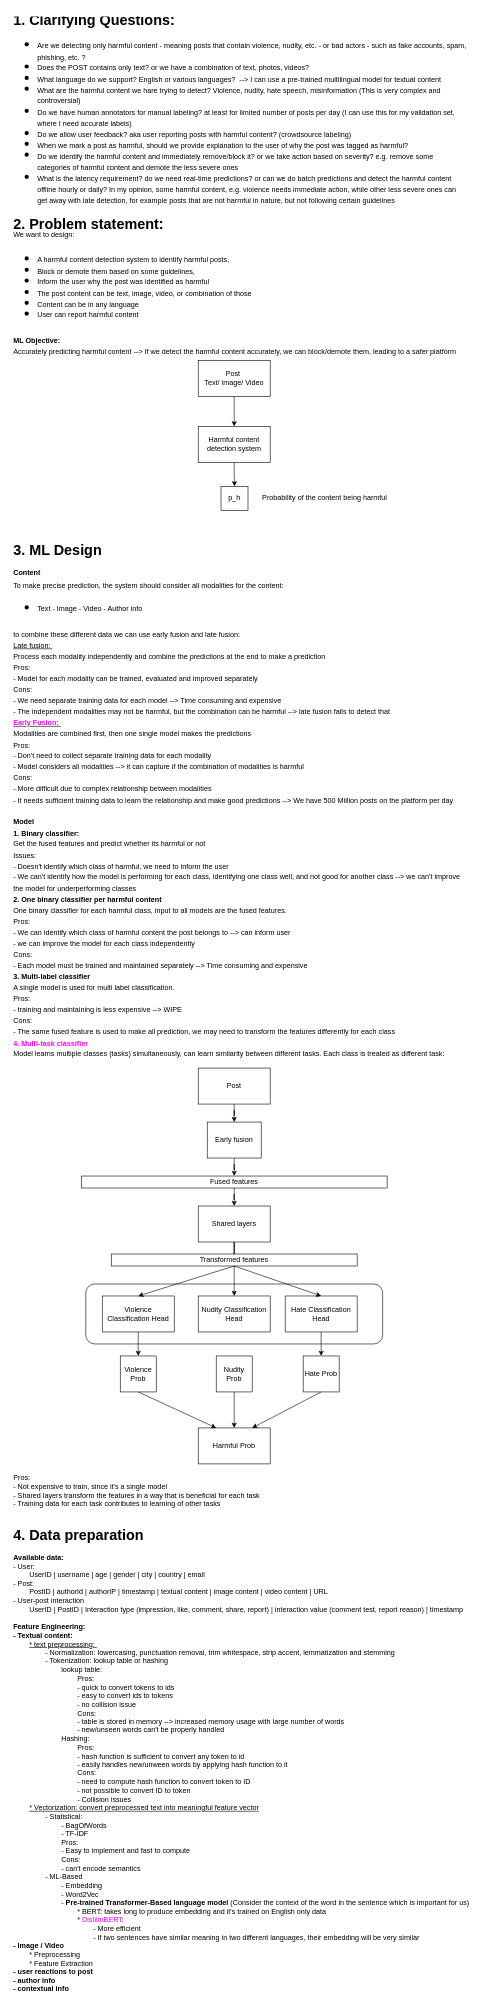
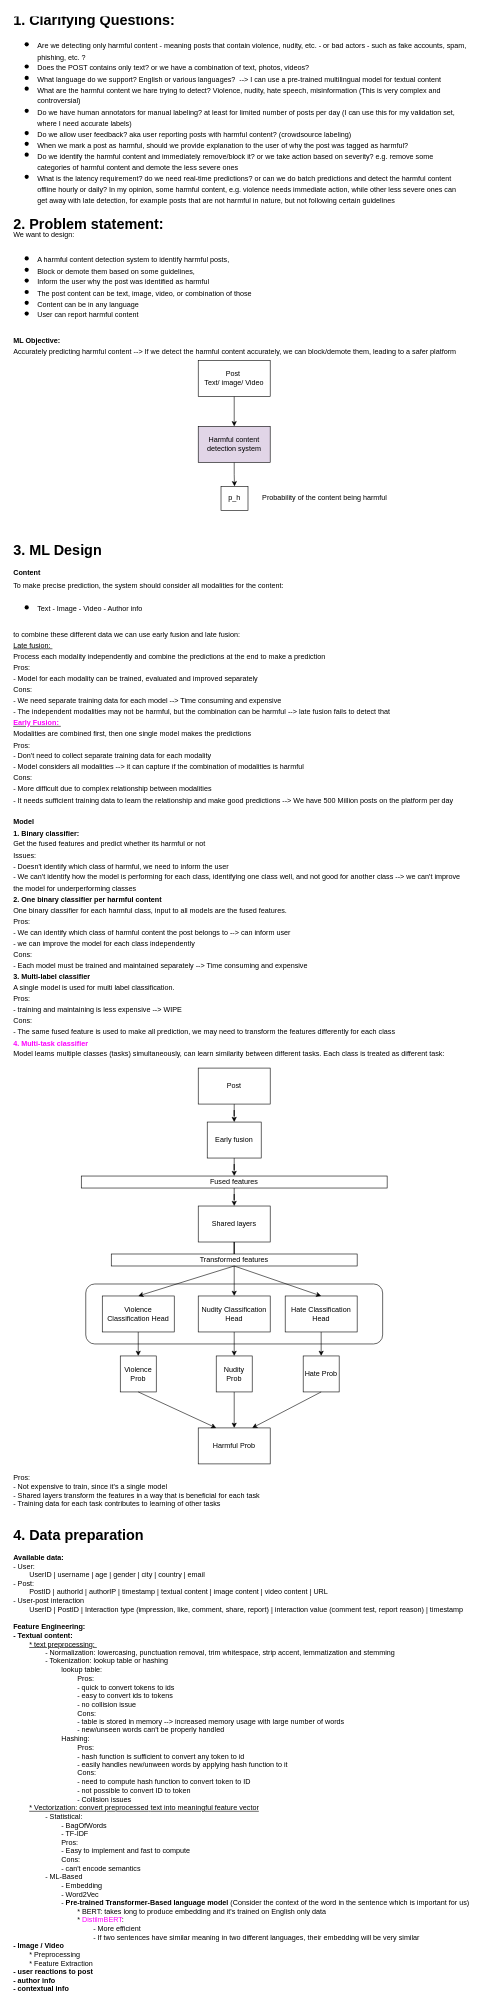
(234, 444) -> (234, 444)
none -> (234, 1350)
